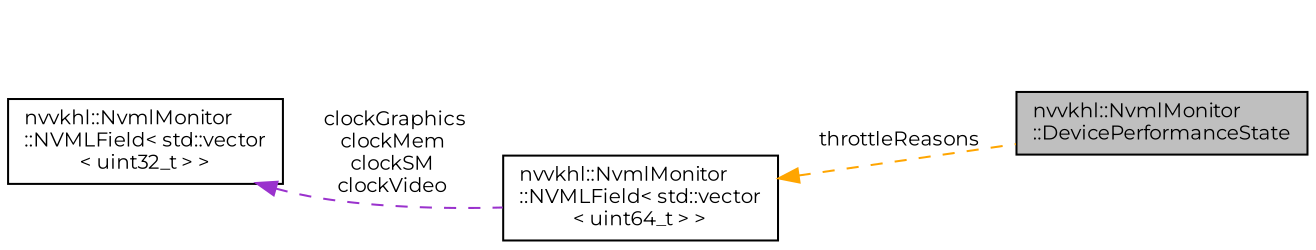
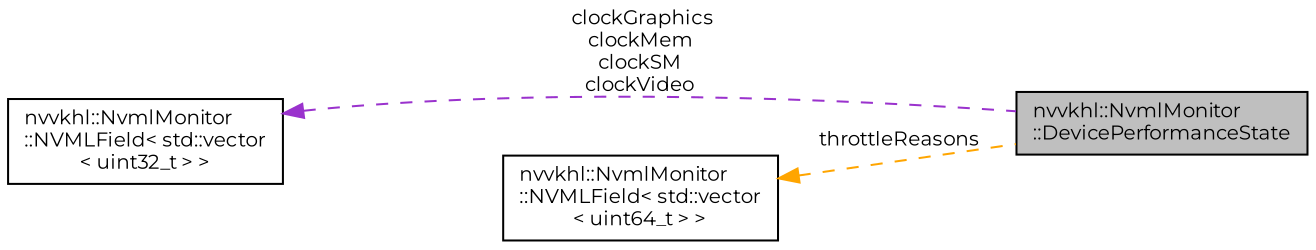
(389, 206) -> (660, 97)
